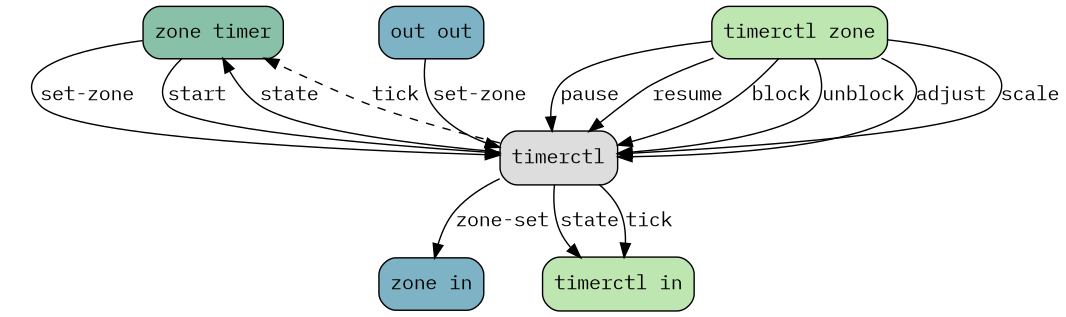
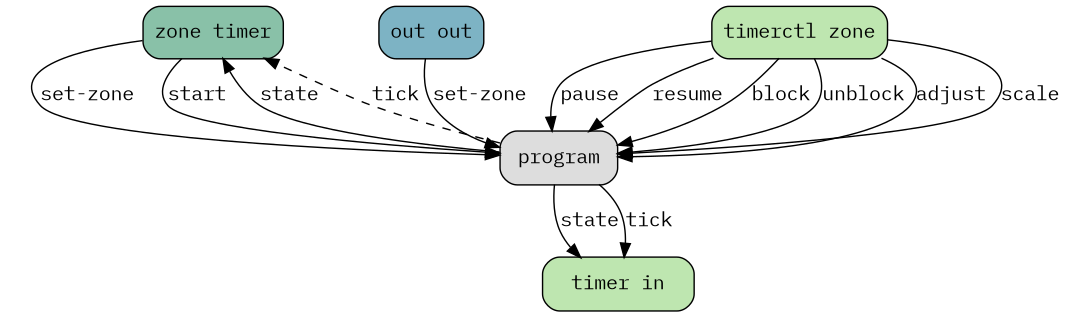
(559, 158) -> (559, 158)
(431, 284) -> none
(618, 284) -> (618, 284)
